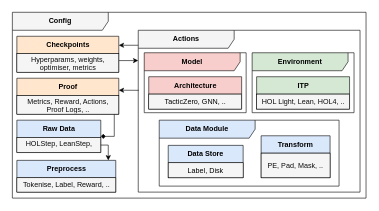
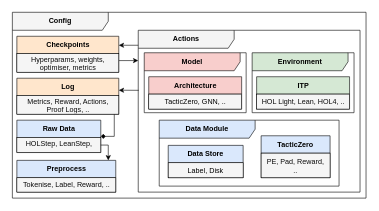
(68, 87) -> (68, 87)
(296, 145) -> (296, 145)
(296, 166) -> (296, 166)
